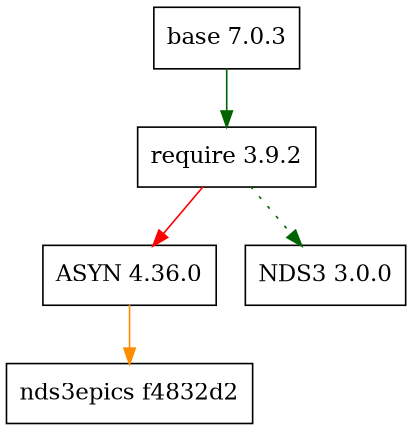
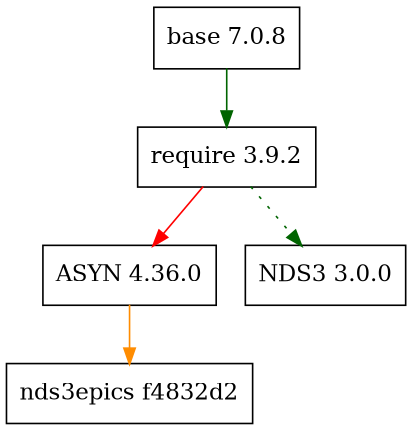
(227, 38) -> (227, 38)
